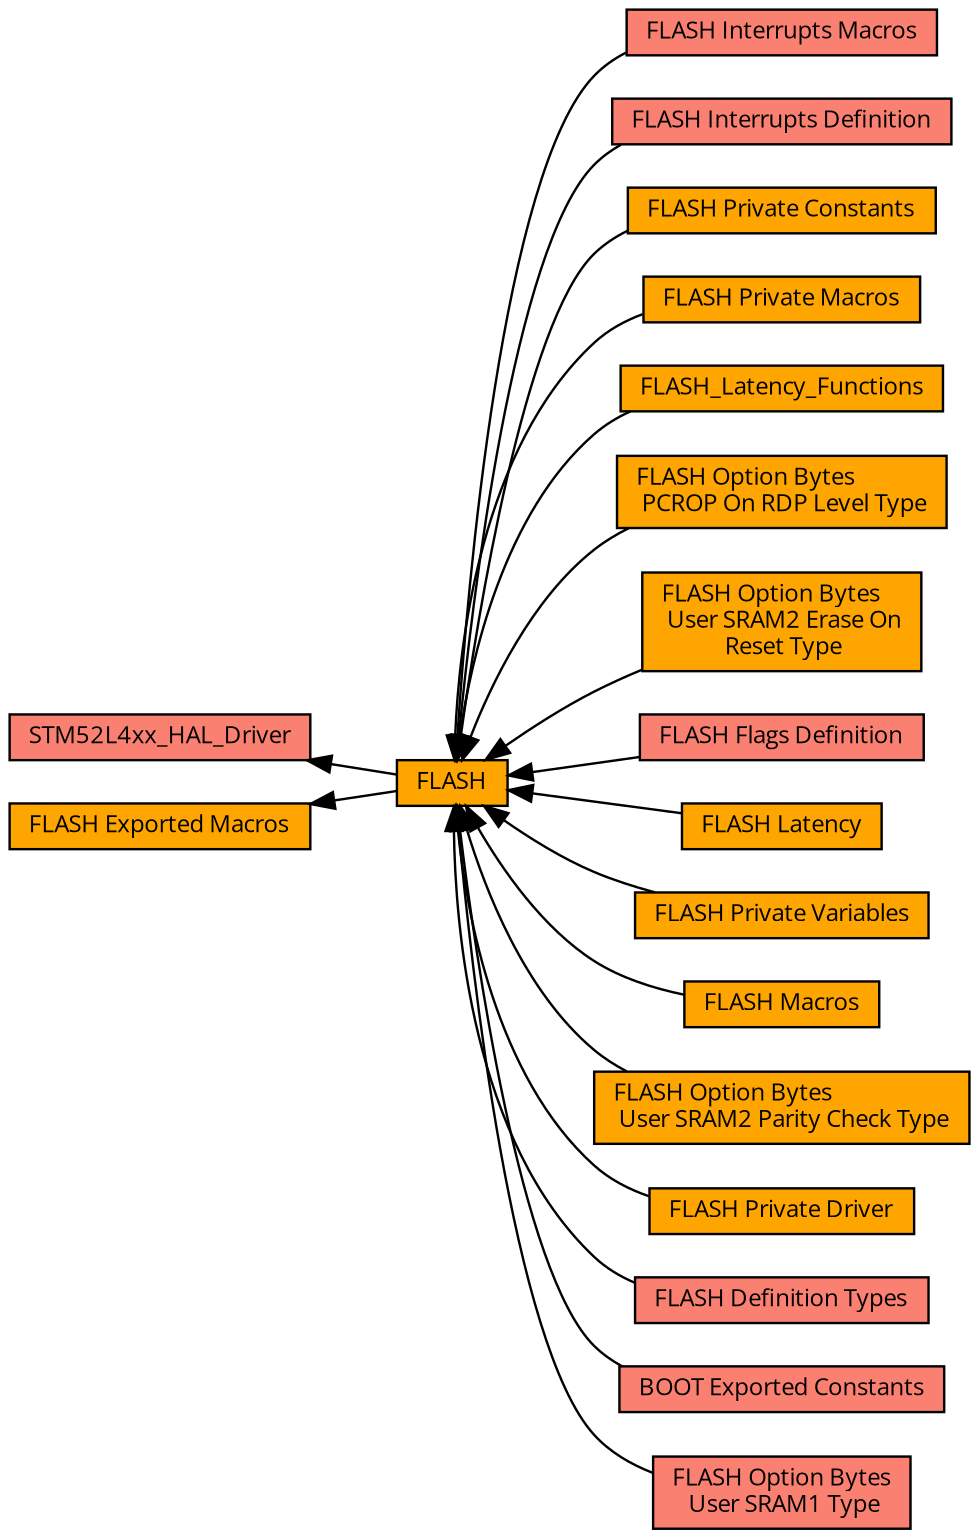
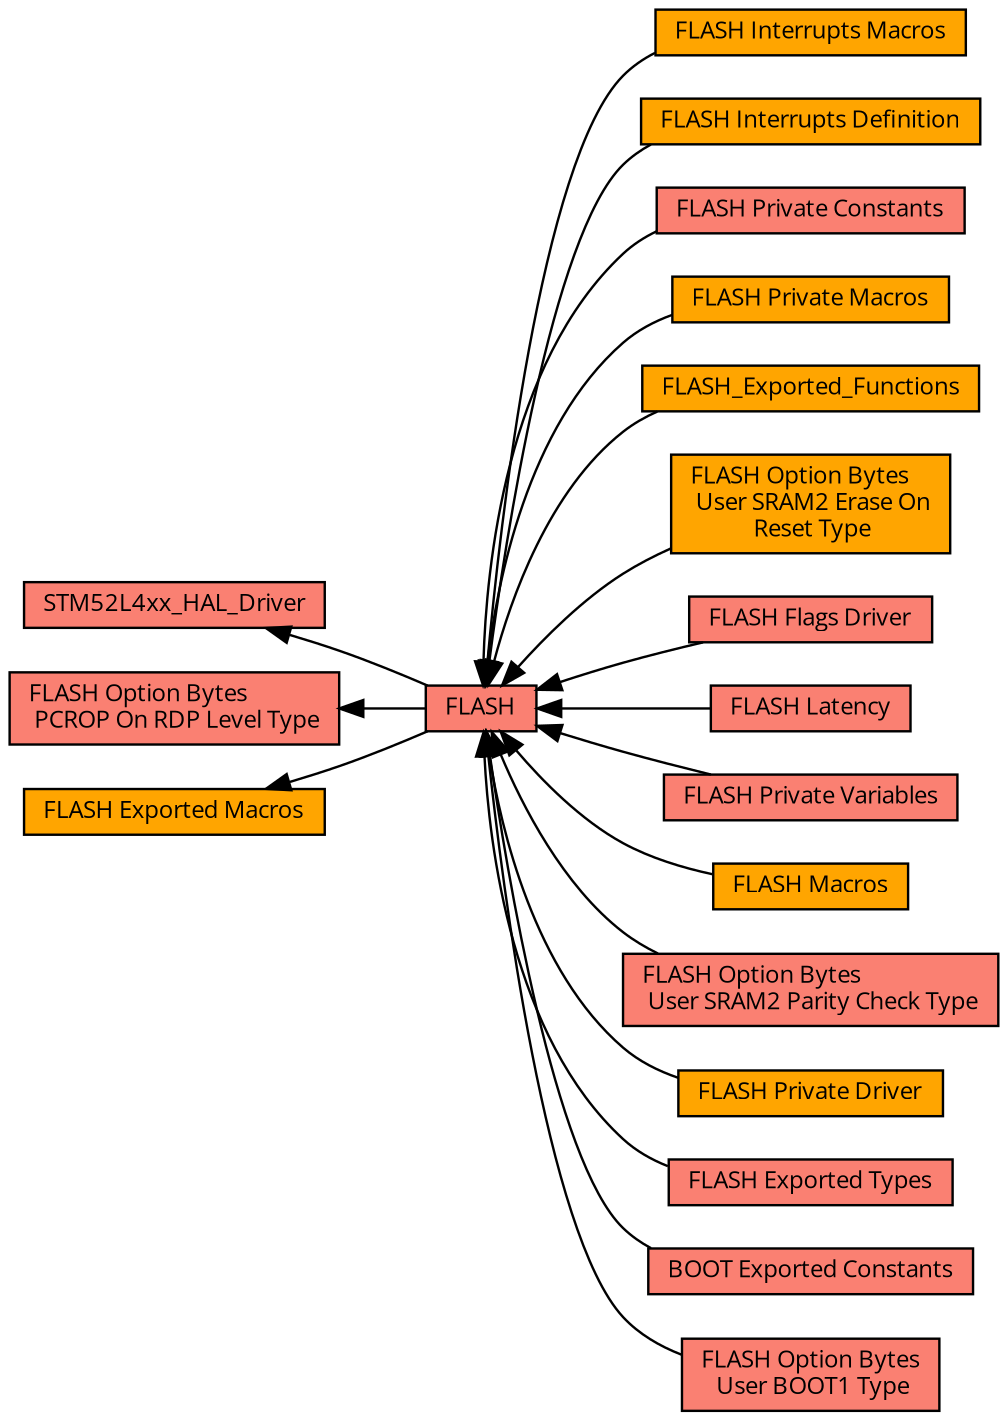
(782, 32) -> (811, 32)
(782, 121) -> (811, 121)
(782, 210) -> (811, 210)
(782, 388) -> (811, 388)
(782, 492) -> (174, 708)
(532, 618) -> (395, 708)
(782, 737) -> (811, 619)
(452, 783) -> (481, 708)
(782, 826) -> (811, 708)
(782, 915) -> (811, 797)
(782, 1108) -> (811, 990)
(782, 1300) -> (811, 1182)
(782, 1493) -> (811, 1375)
